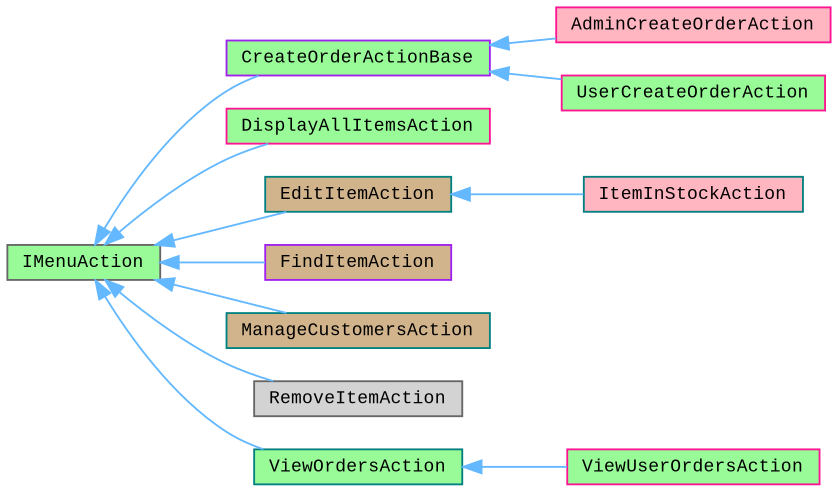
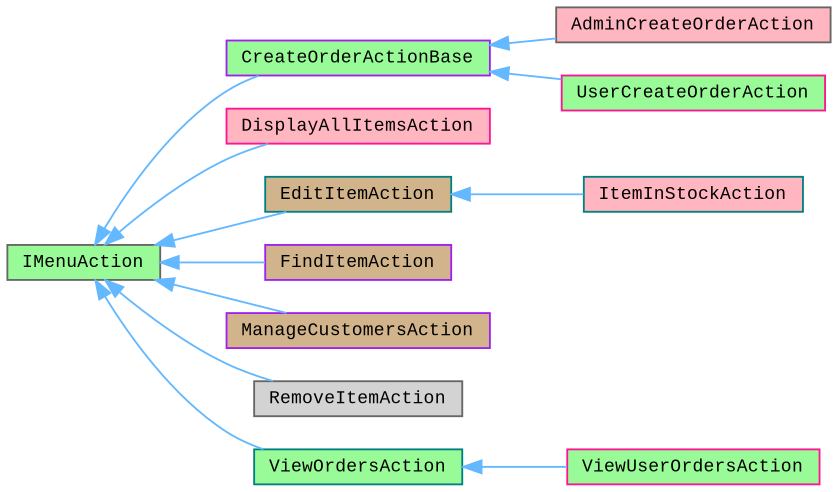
(693, 25) -> (693, 25)
(358, 126) -> (358, 126)
(358, 331) -> (358, 331)
